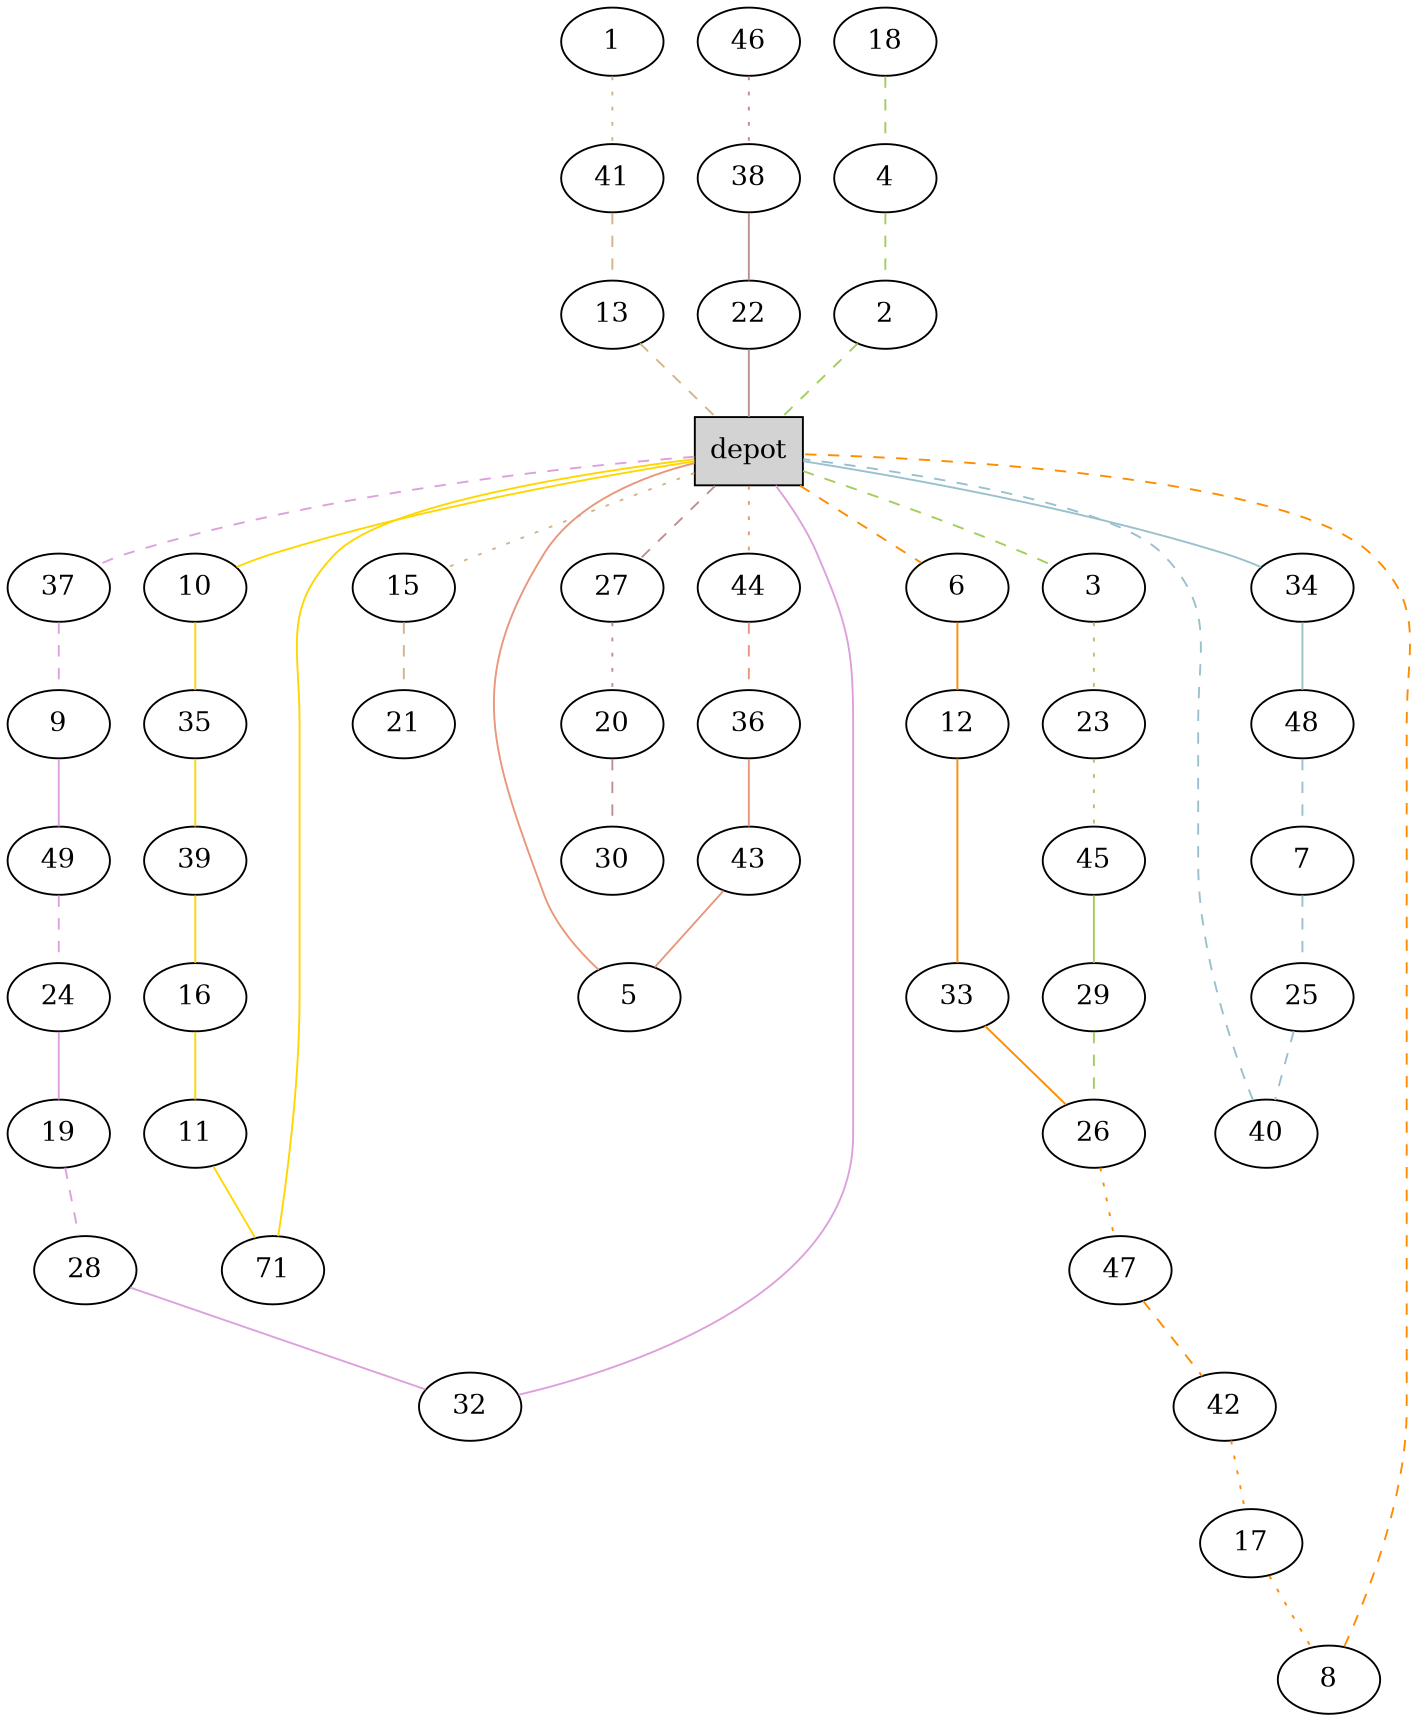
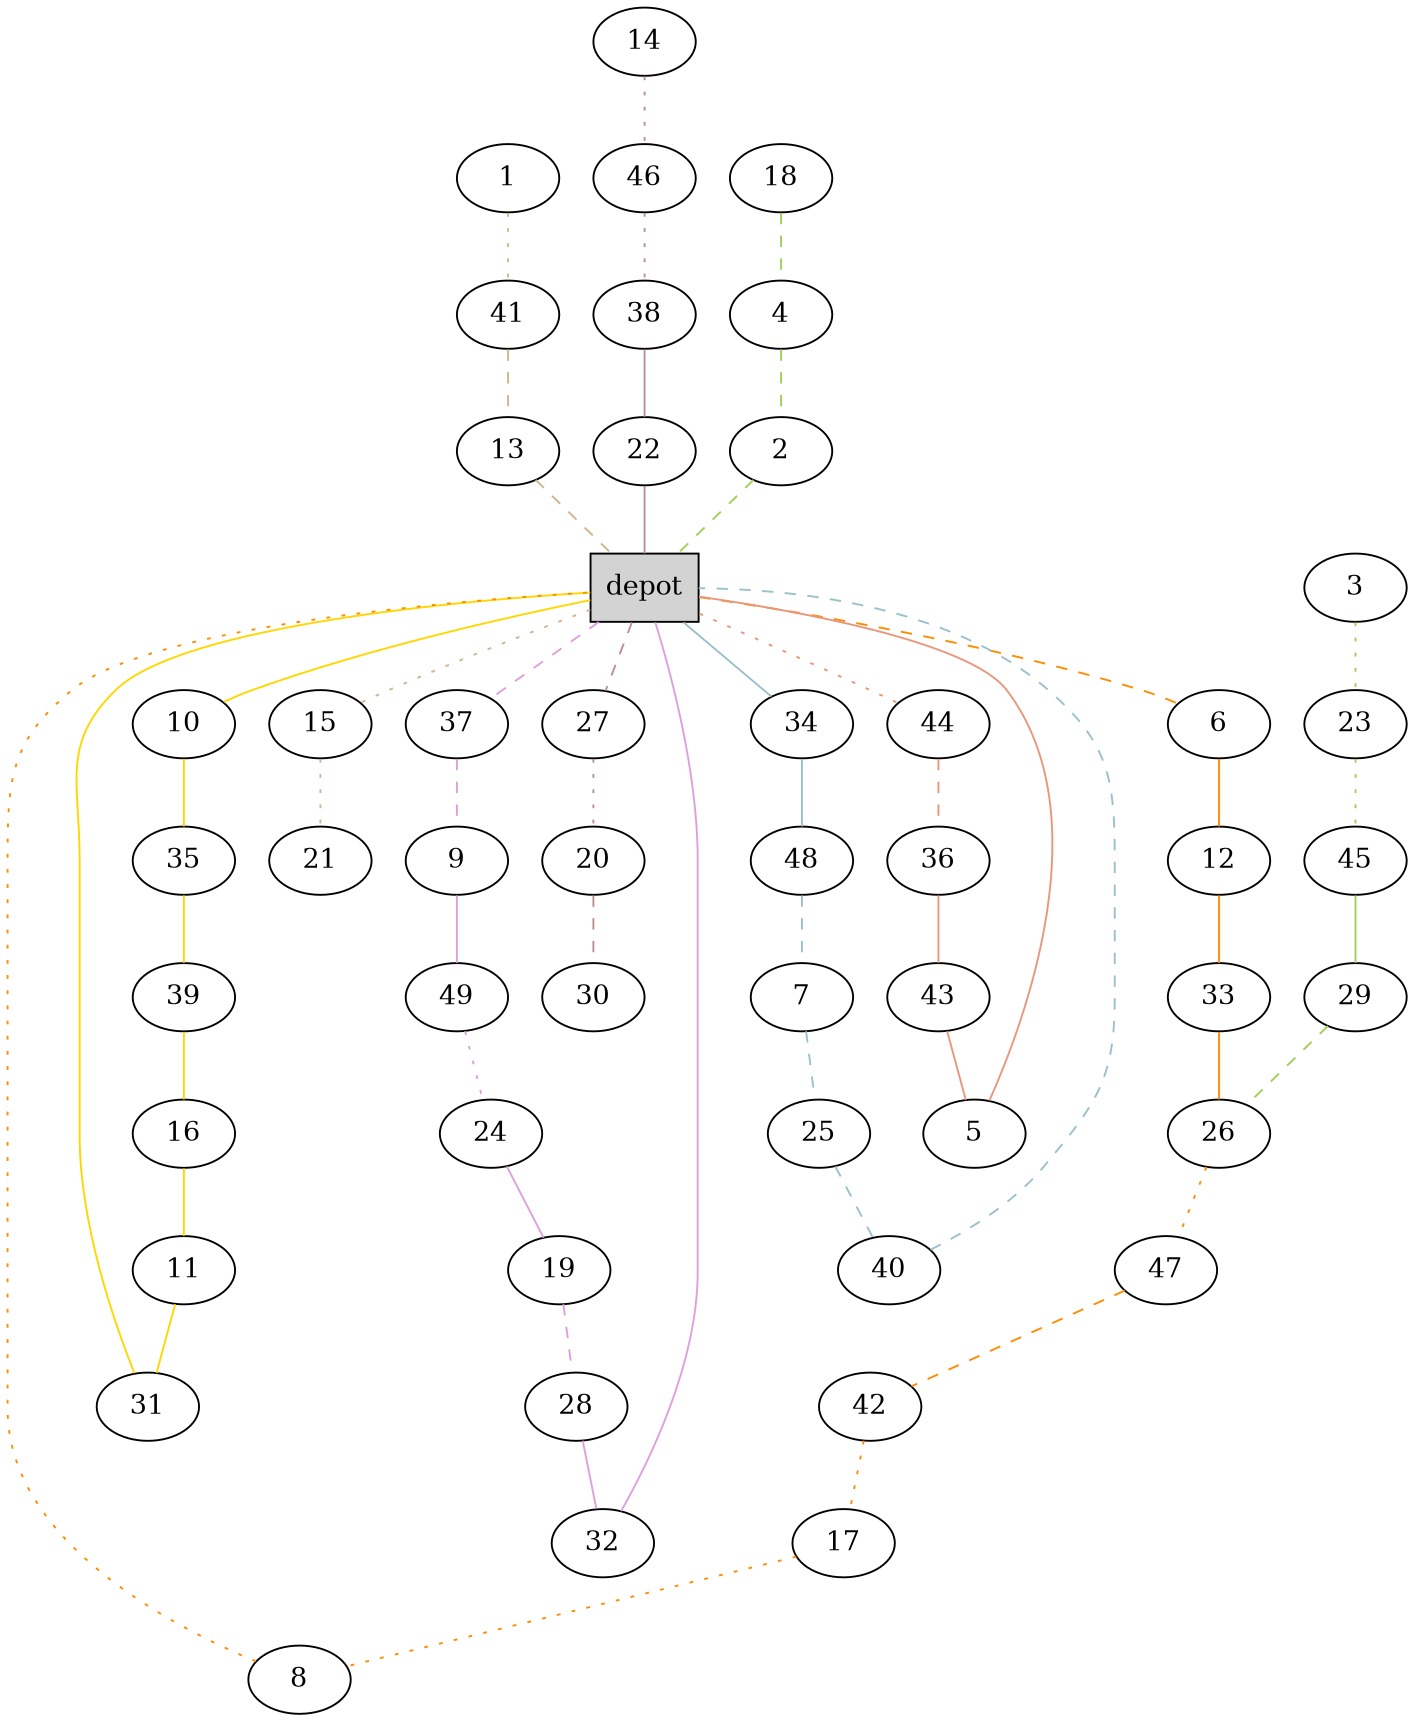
none -> (645, 42)
(929, 516) -> none
(404, 656) -> (320, 793)
(1407, 808) -> (8, 960)
(59, 929) -> (474, 1066)
(273, 1270) -> (148, 1407)
